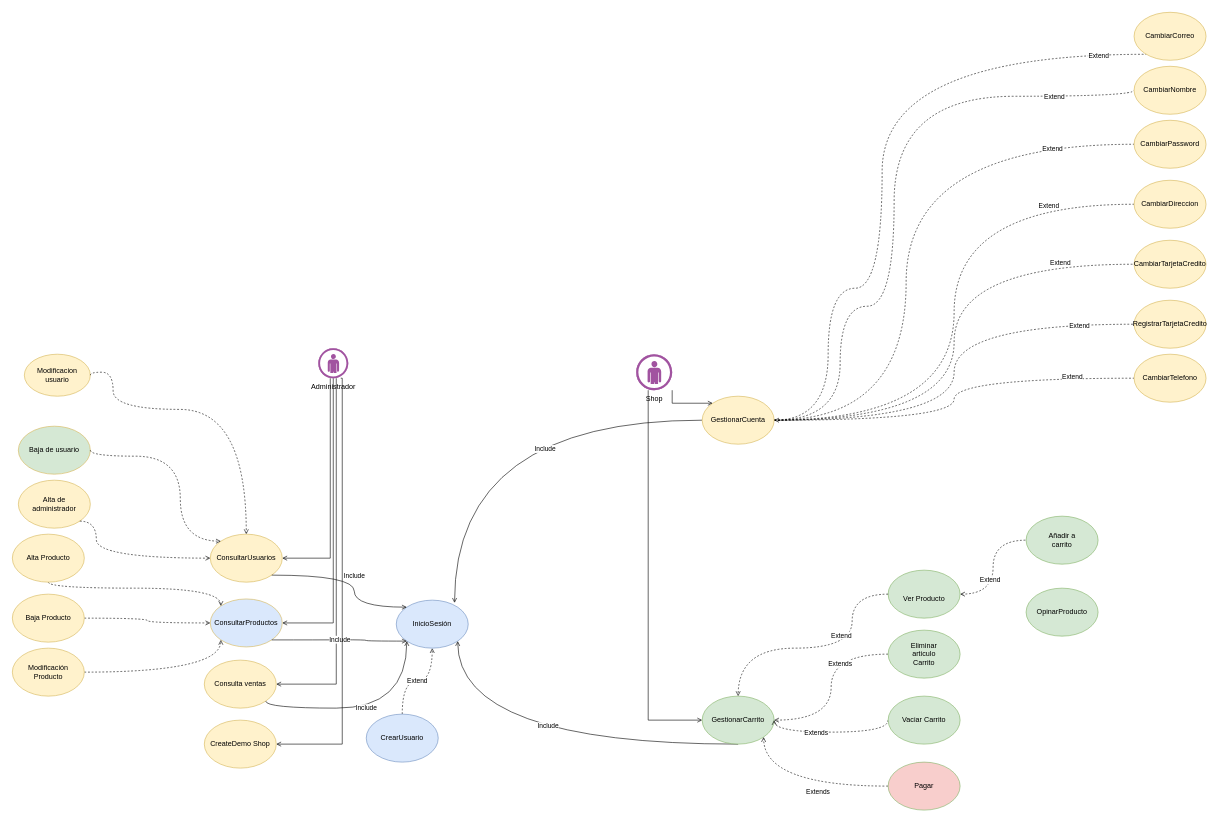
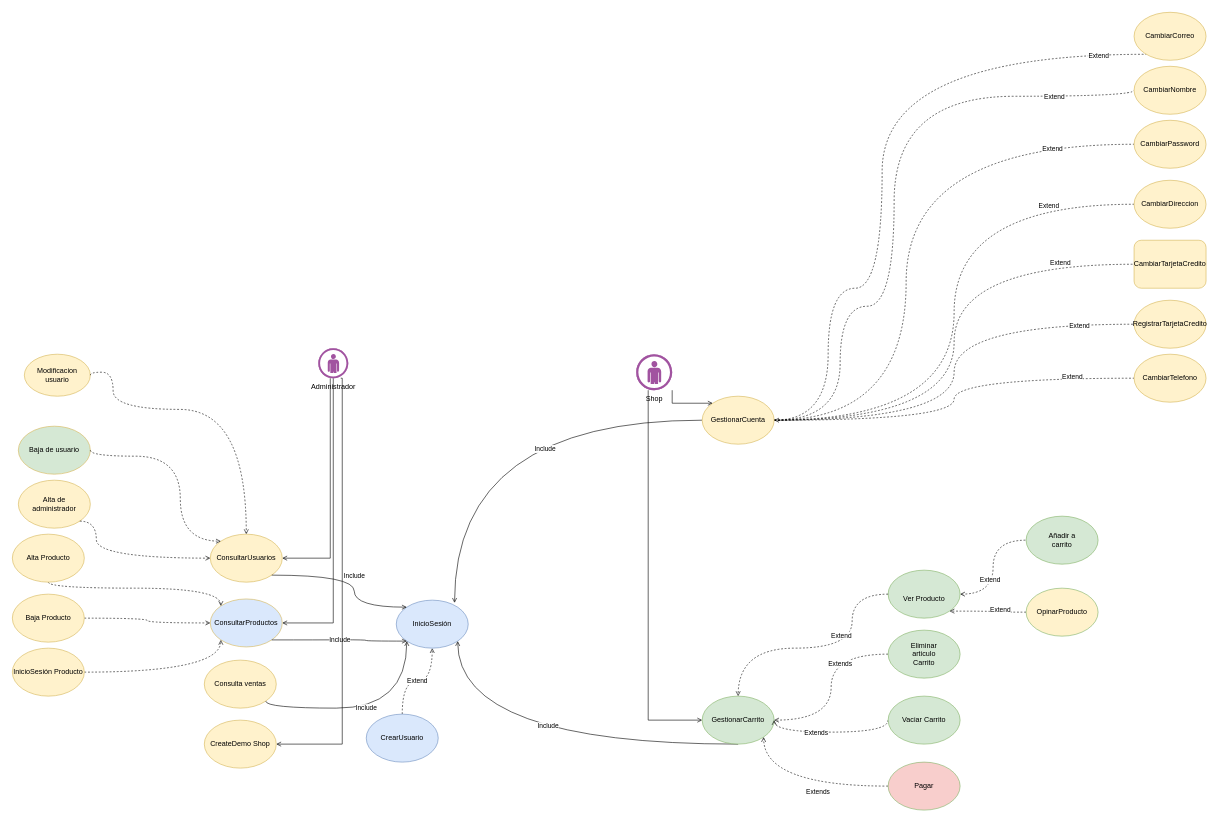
(1170, 264) -> (1170, 264)
(336, 560) -> none
none -> (987, 611)
(1062, 612) -> (1062, 612)
(48, 672) -> (48, 672)
